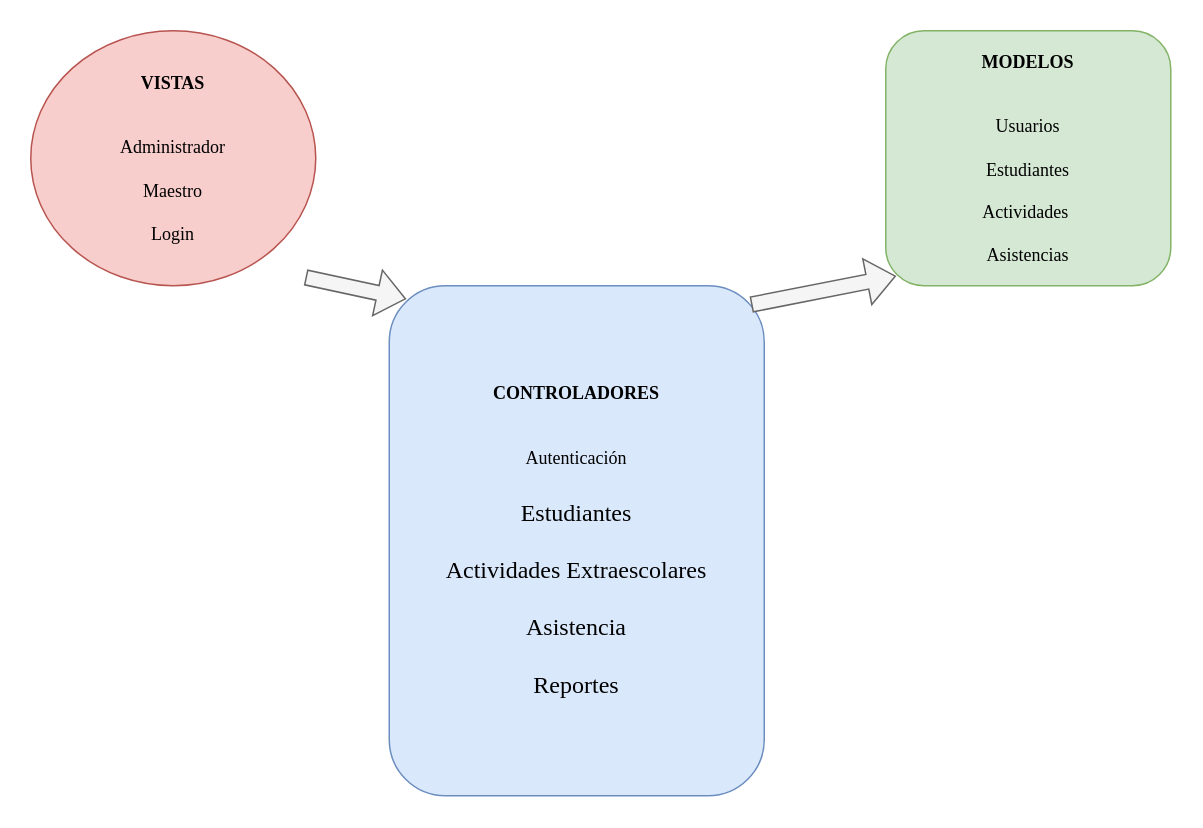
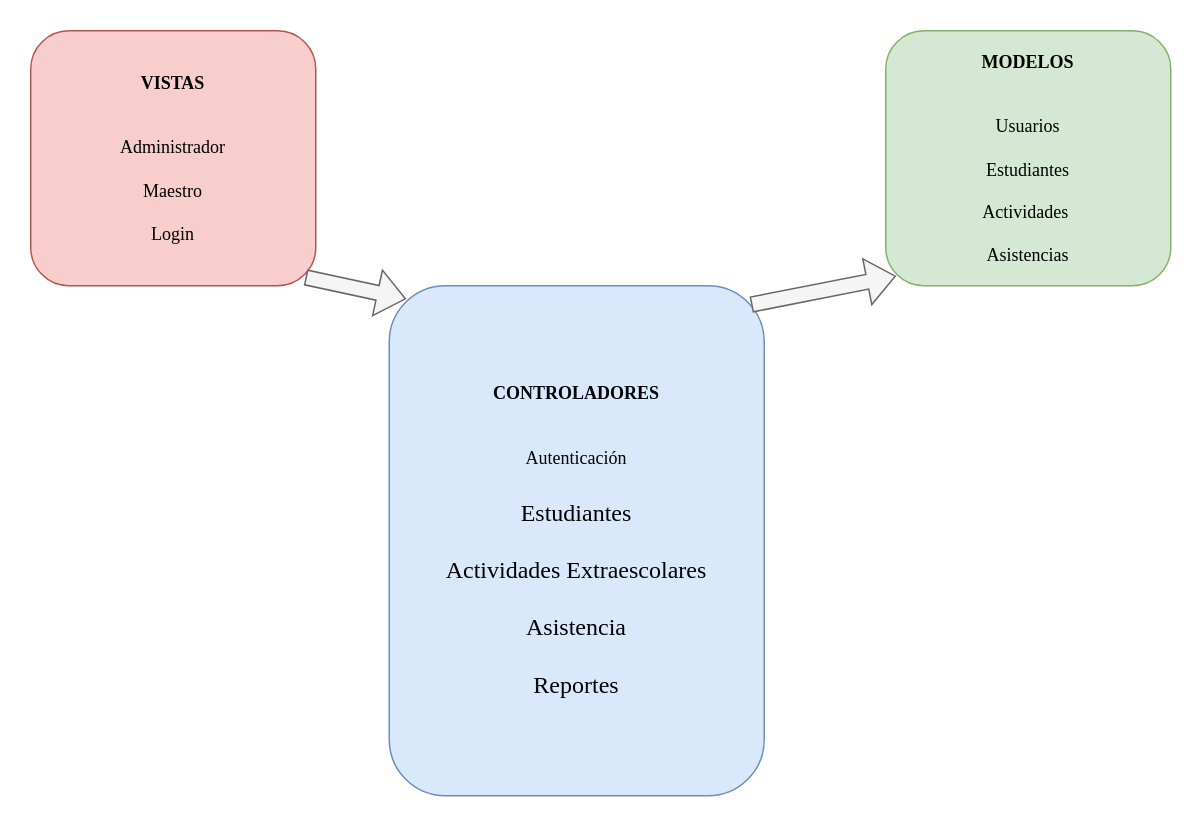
(173, 158) -> (173, 158)
